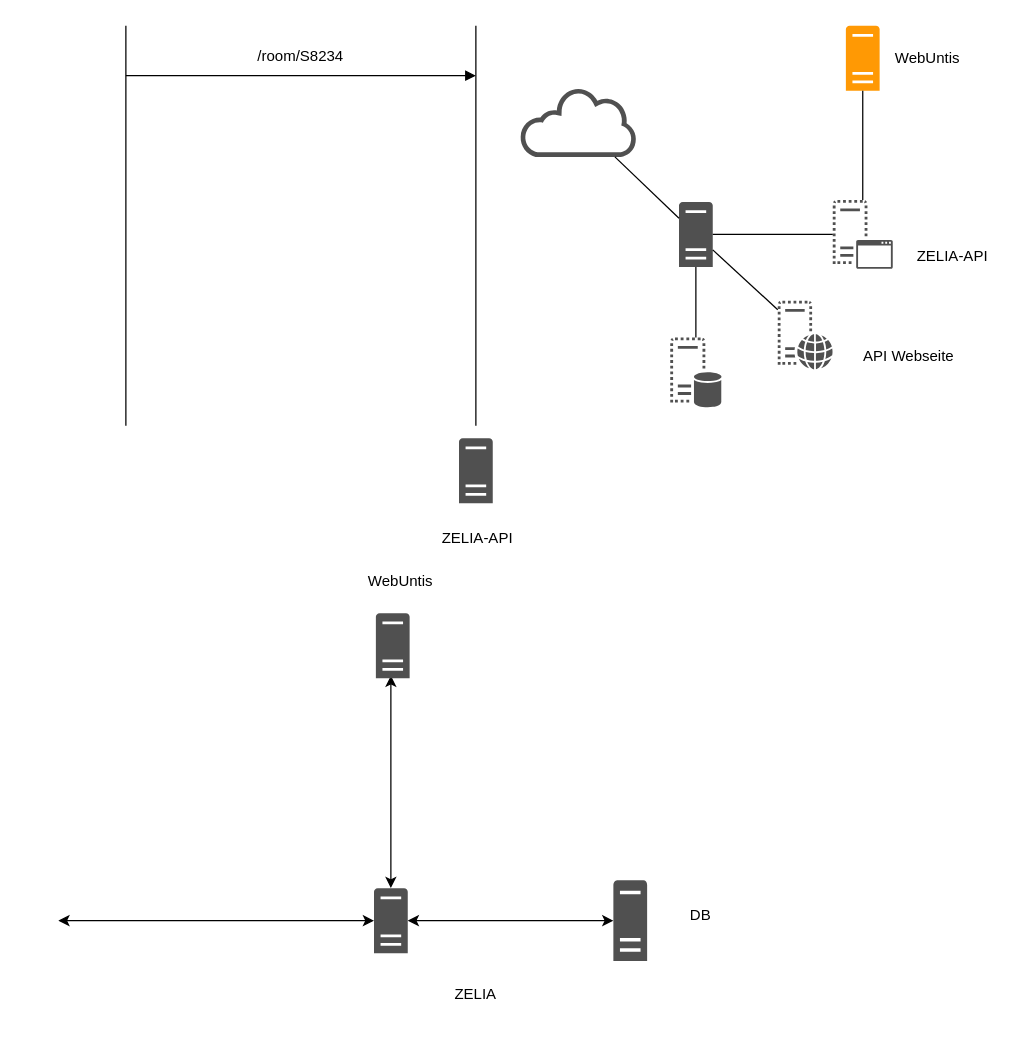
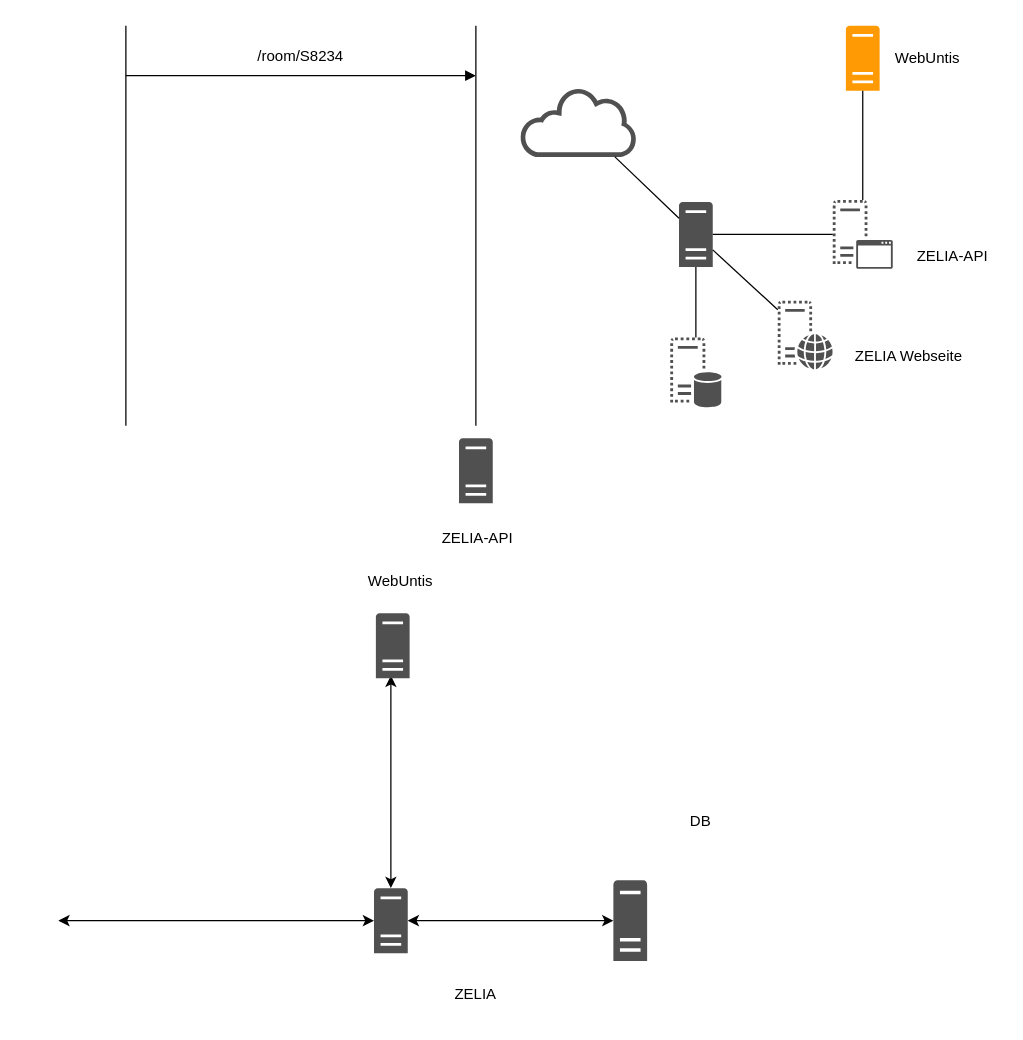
(909, 357) -> (909, 357)
(701, 916) -> (701, 822)
